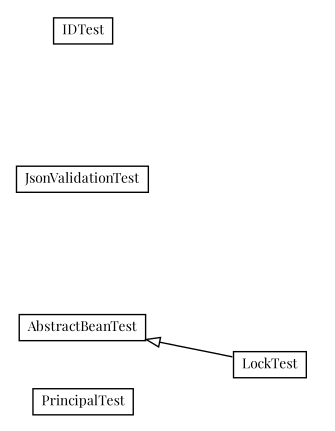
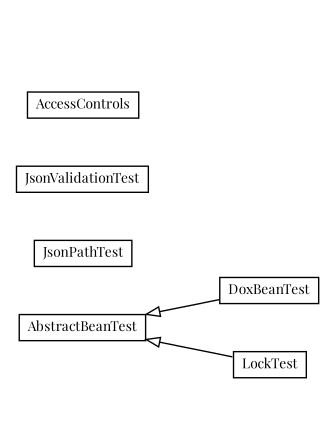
(82, 30) -> none
none -> (82, 104)
none -> (82, 253)
none -> (269, 290)
(82, 401) -> none
